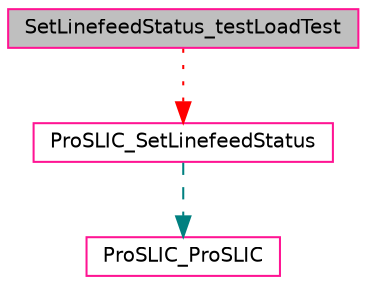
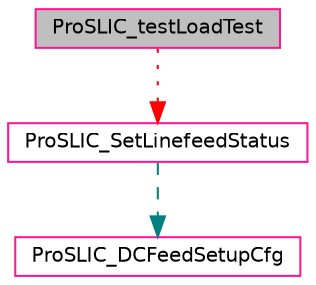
(183, 29) -> (158, 29)
(183, 257) -> (158, 257)
